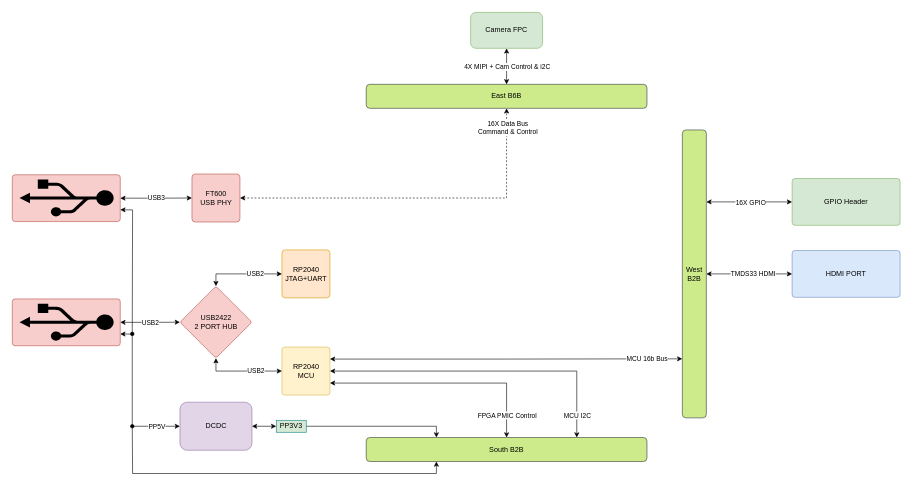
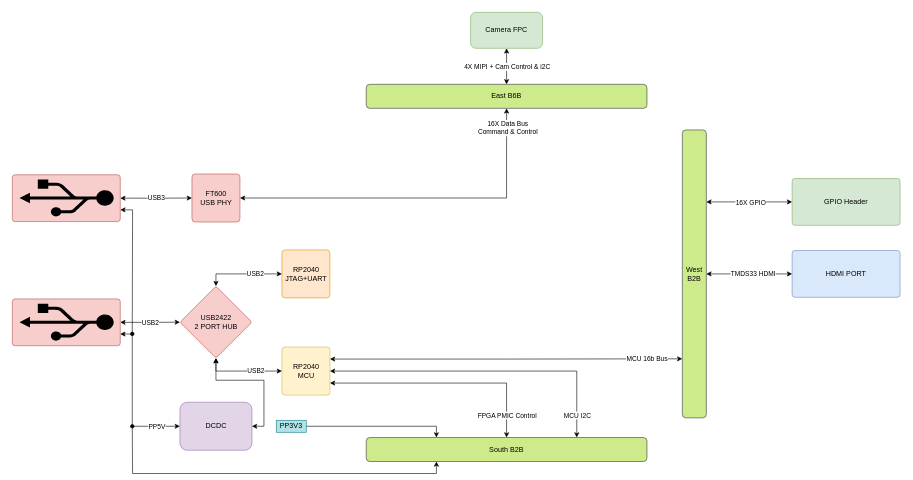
(406, 198) -> (406, 198)
(270, 426) -> (261, 380)
(291, 426) -> (291, 426)
